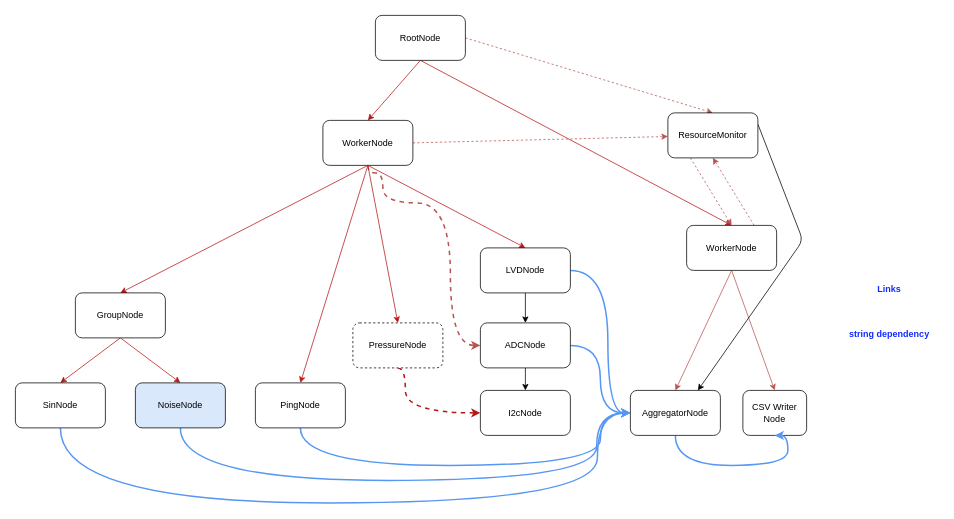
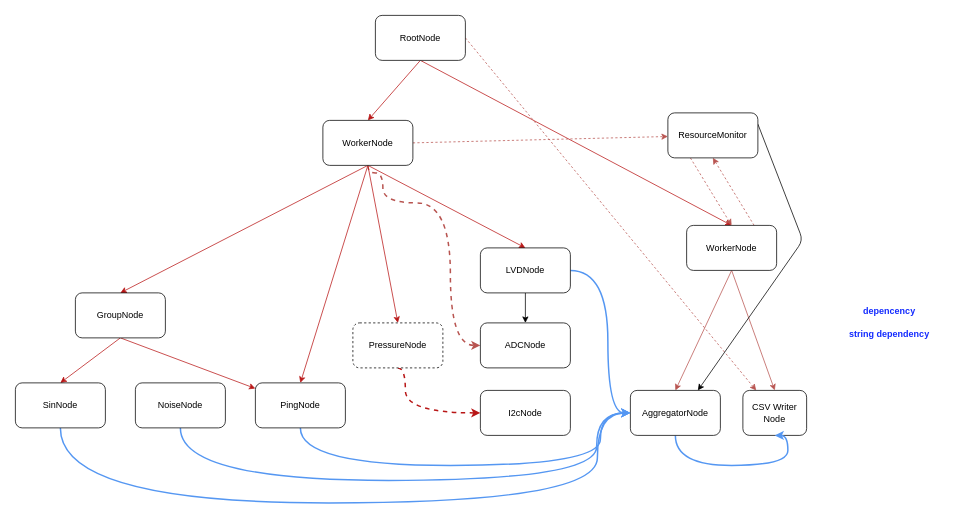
(588, 75) -> (610, 213)
(889, 289) -> none
none -> (889, 312)
(149, 360) -> (186, 363)
(600, 372) -> none
(525, 376) -> none
(180, 405) -> (180, 405)
